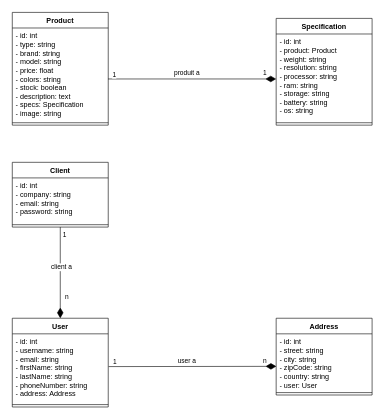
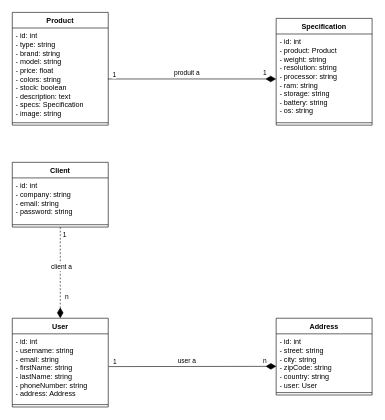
(60, 270) -> (60, 270)
